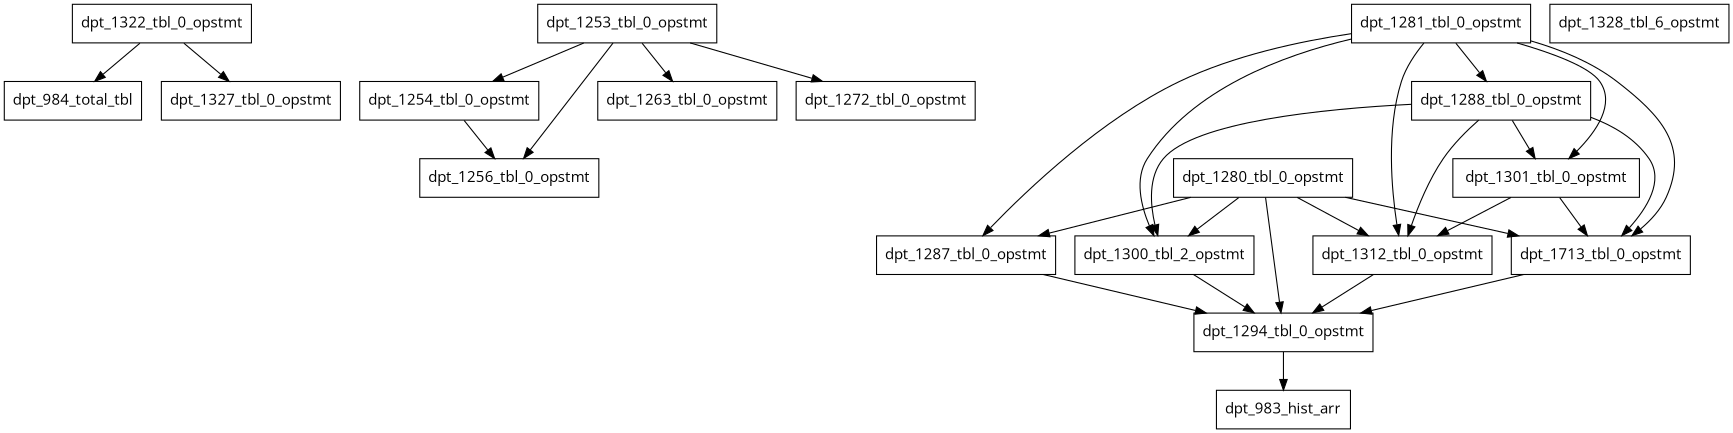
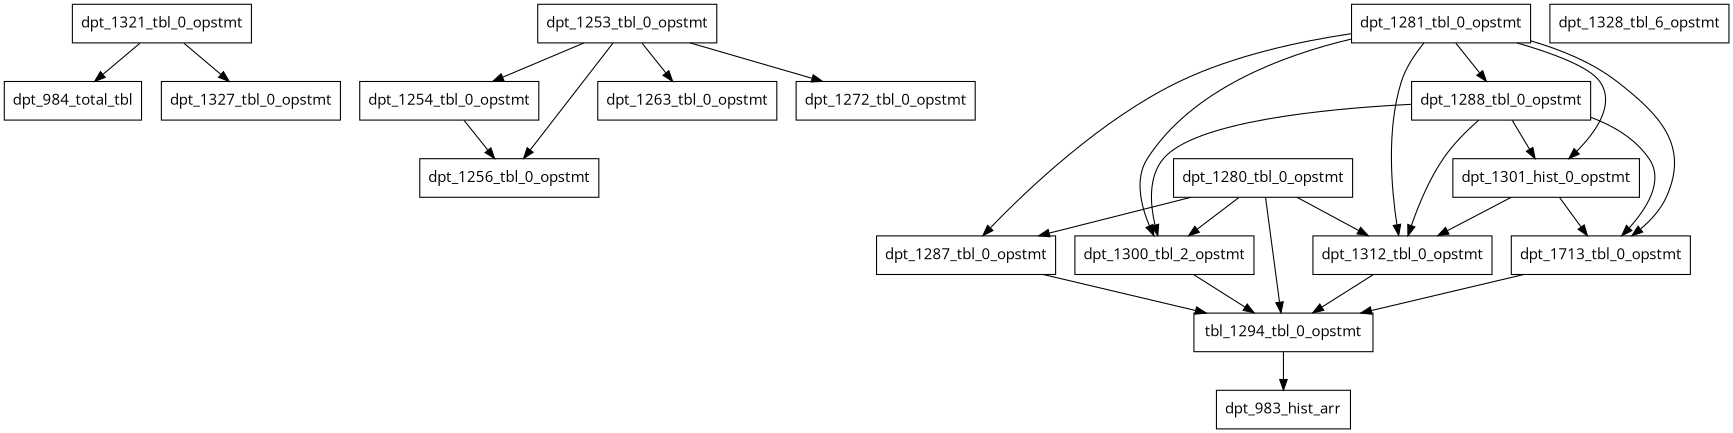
(162, 24) -> (162, 24)
(1546, 178) -> (1546, 178)
(1427, 215) -> none
(1283, 332) -> (1283, 332)
